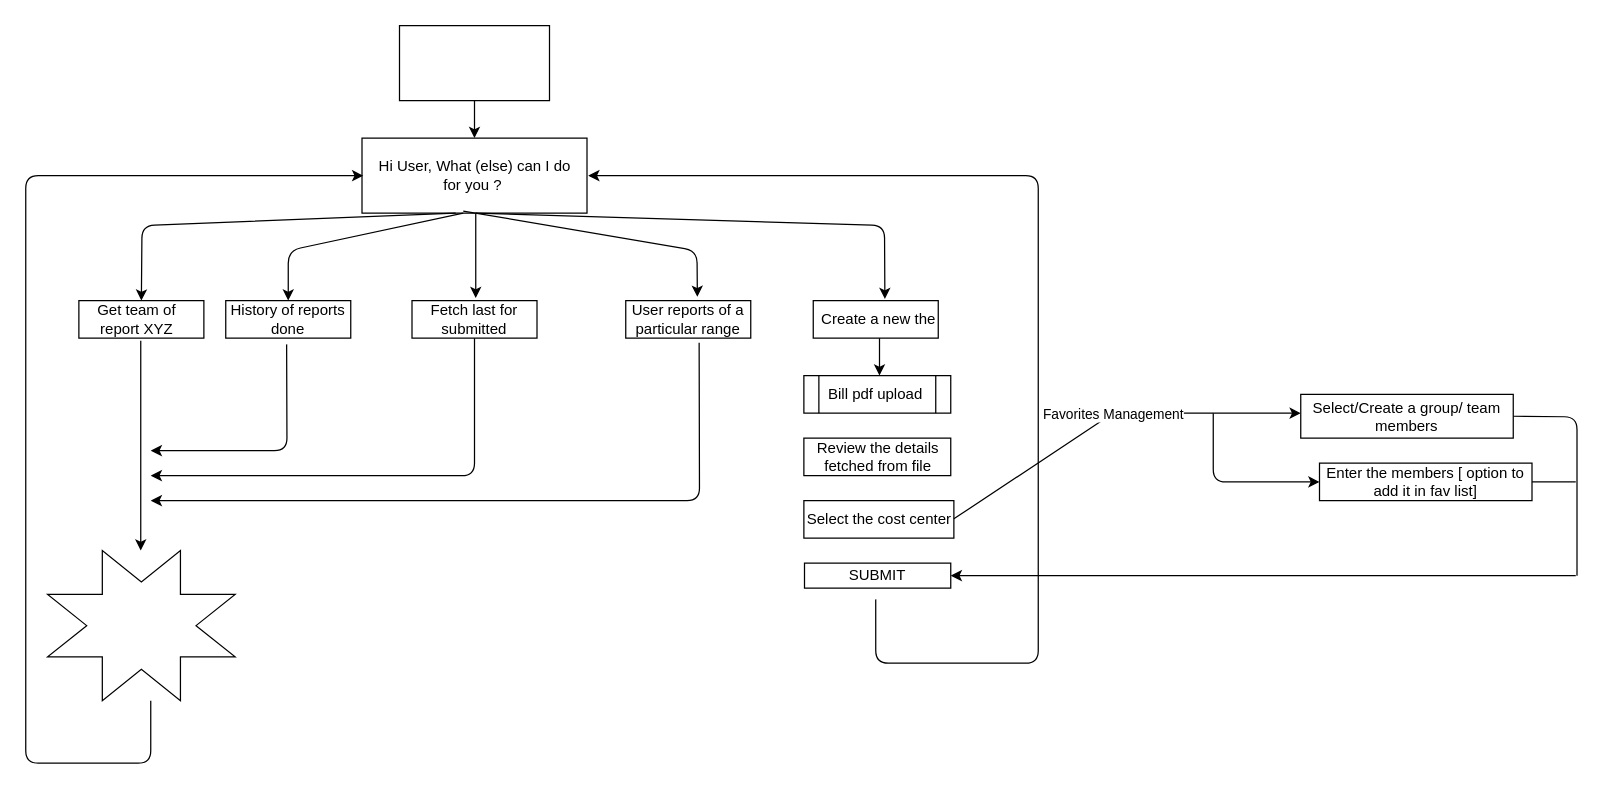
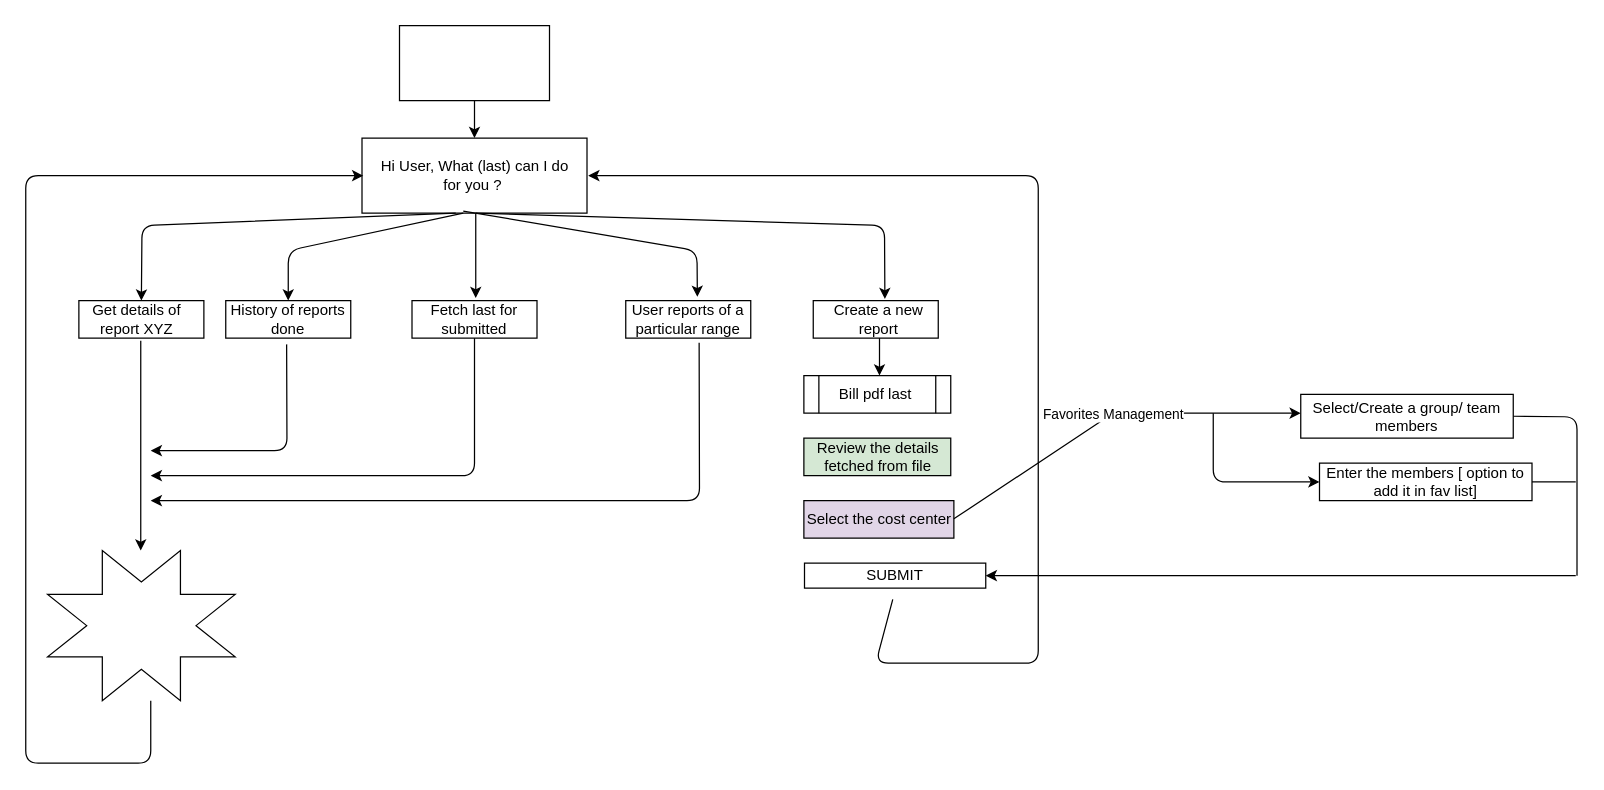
(475, 176) -> (475, 176)
(137, 319) -> (137, 319)
(879, 319) -> (879, 319)
(876, 394) -> (876, 394)
(877, 457) -> (877, 457)
(879, 519) -> (879, 519)
(878, 576) -> (895, 576)
